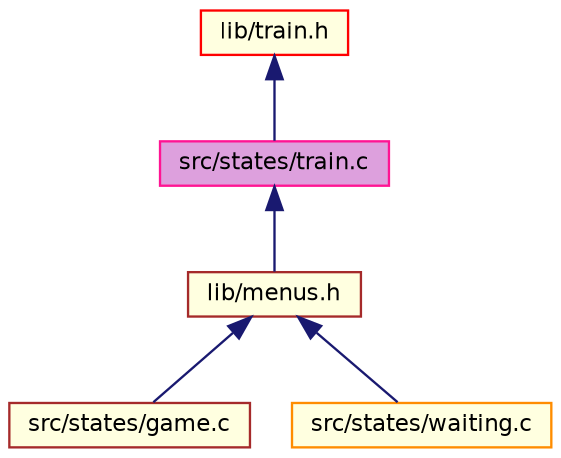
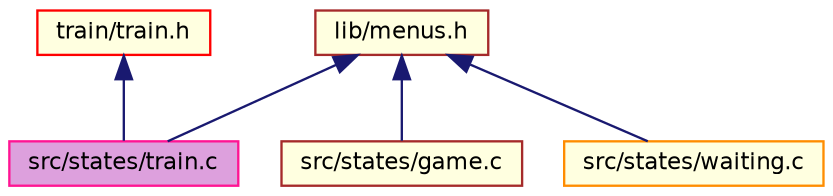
(274, 33) -> (124, 33)
(274, 241) -> (252, 103)
